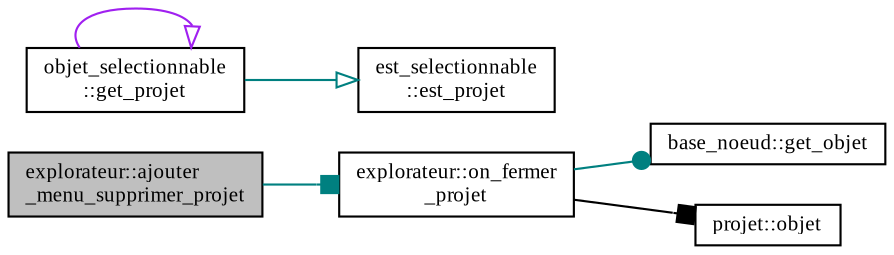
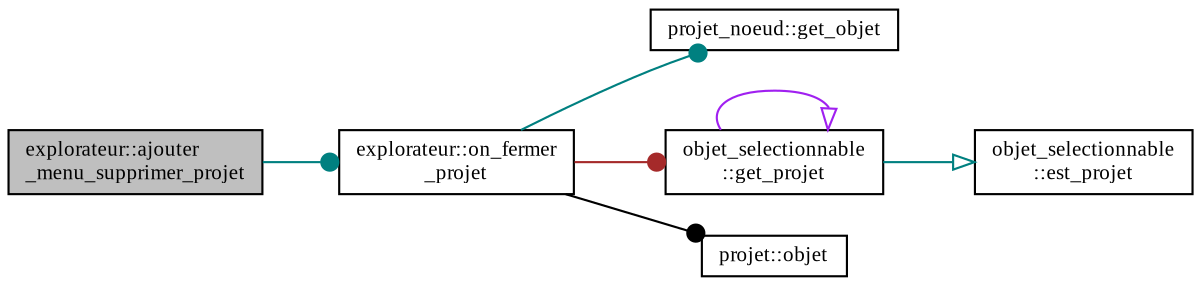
(457, 80) -> (1084, 162)
(768, 144) -> (774, 30)
none -> (611, 162)
(290, 185) -> (292, 162)
(623, 206) -> (627, 212)
